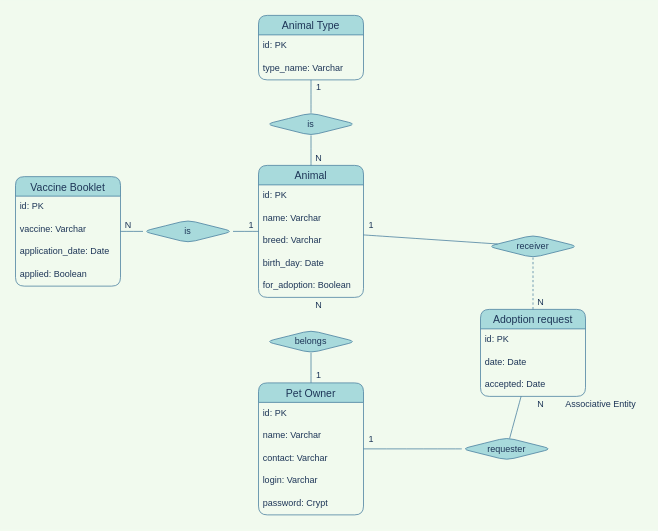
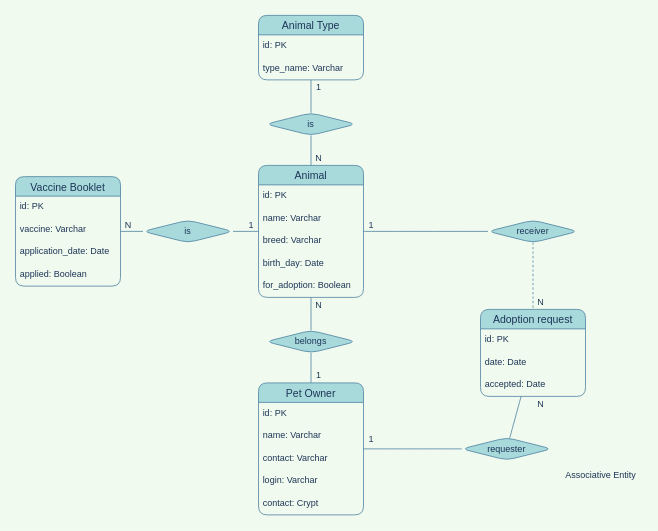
(533, 246) -> (533, 231)
none -> (311, 315)
(600, 404) -> (600, 475)
(298, 503) -> (295, 503)
